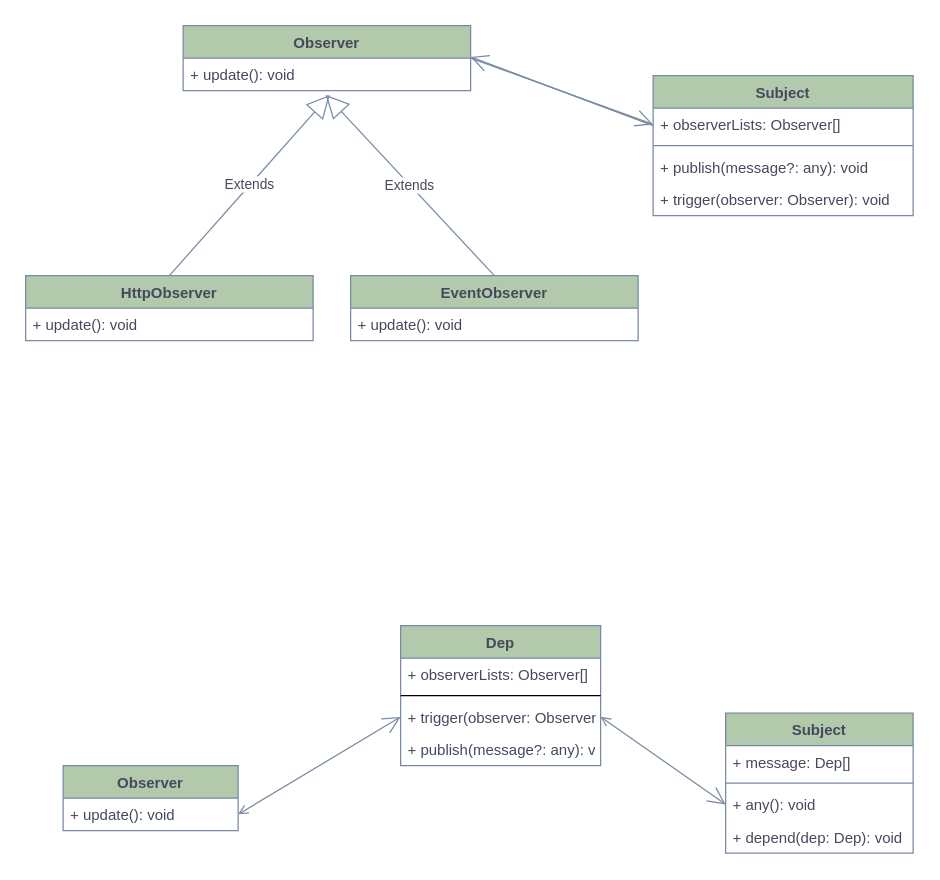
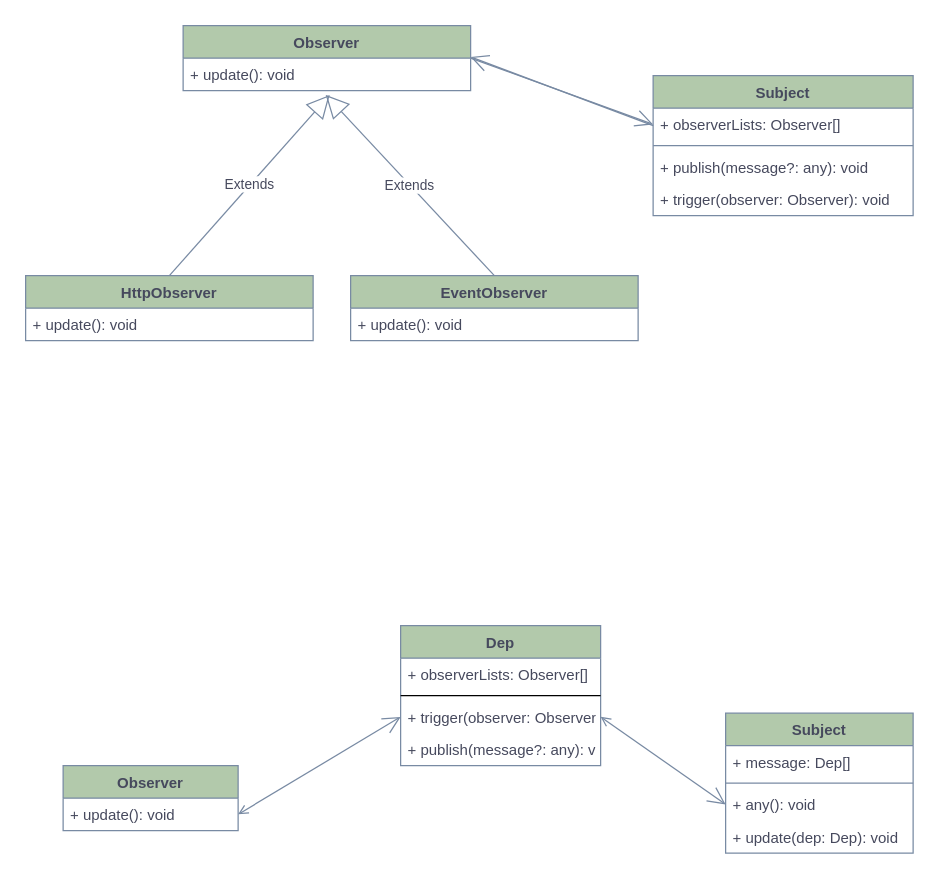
(822, 838) -> (822, 838)
